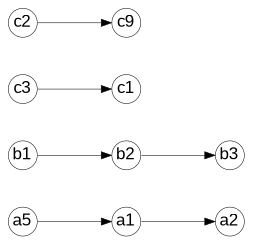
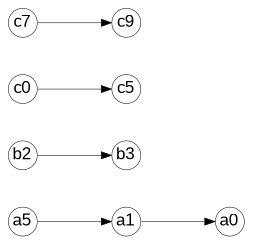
(23, 23) -> (23, 23)
(23, 89) -> (23, 89)
(126, 89) -> (126, 89)
(23, 155) -> none
(230, 222) -> (230, 222)
